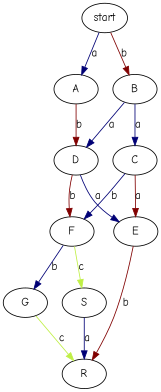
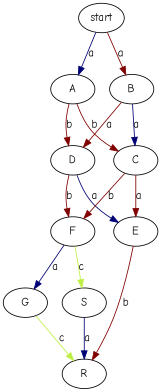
(124, 54) -> (121, 54)
(108, 122) -> (105, 122)
none -> (90, 129)
(108, 194) -> (107, 193)
(55, 267) -> (56, 267)
